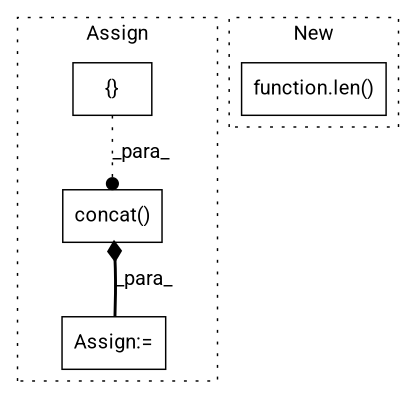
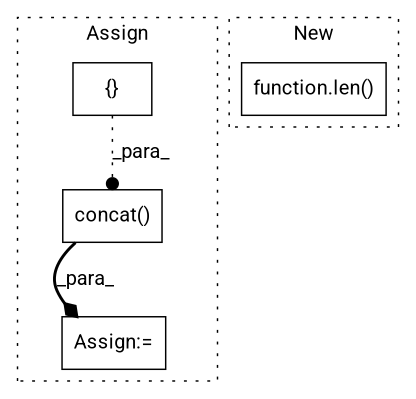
(116, 288) -> (56, 271)
